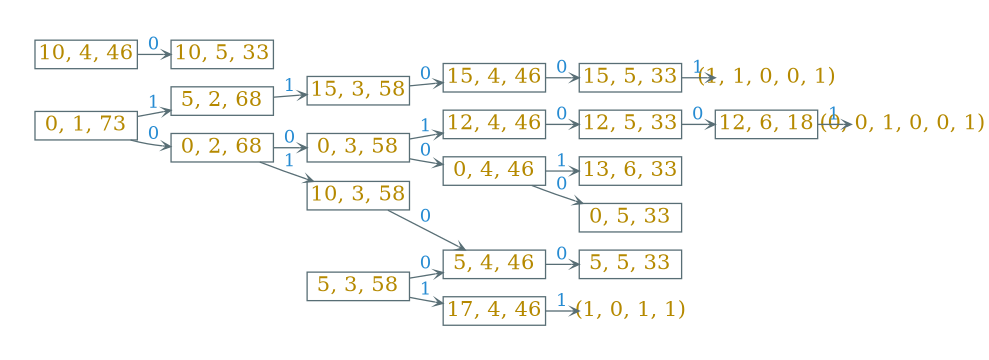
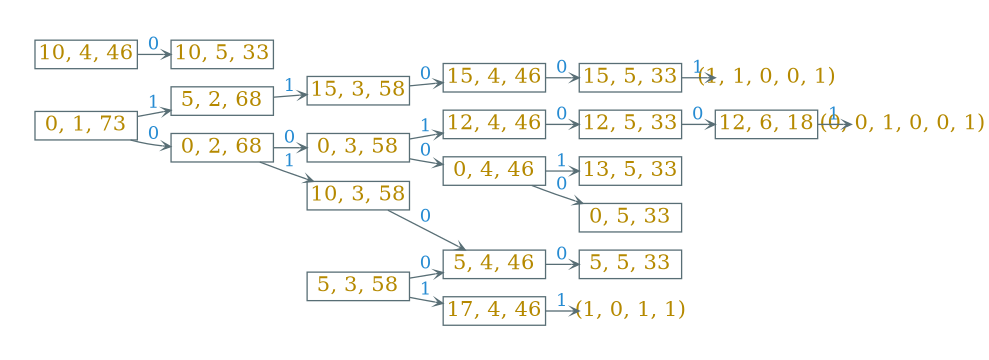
(630, 171) -> (630, 171)
